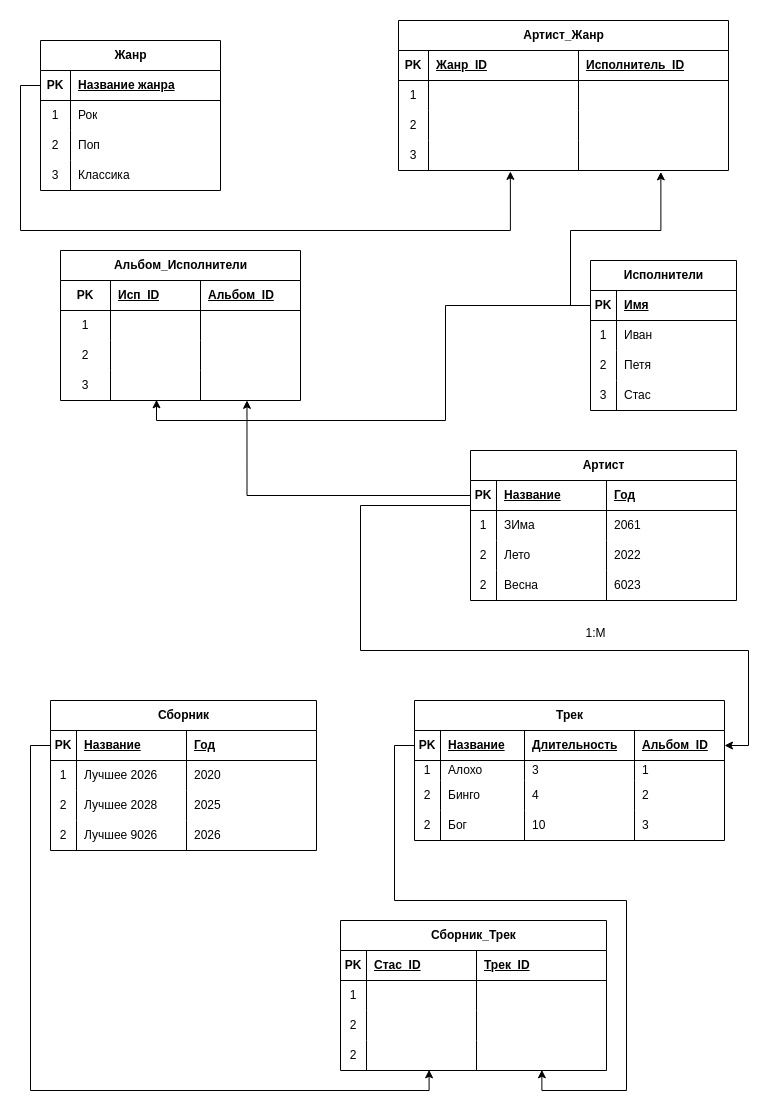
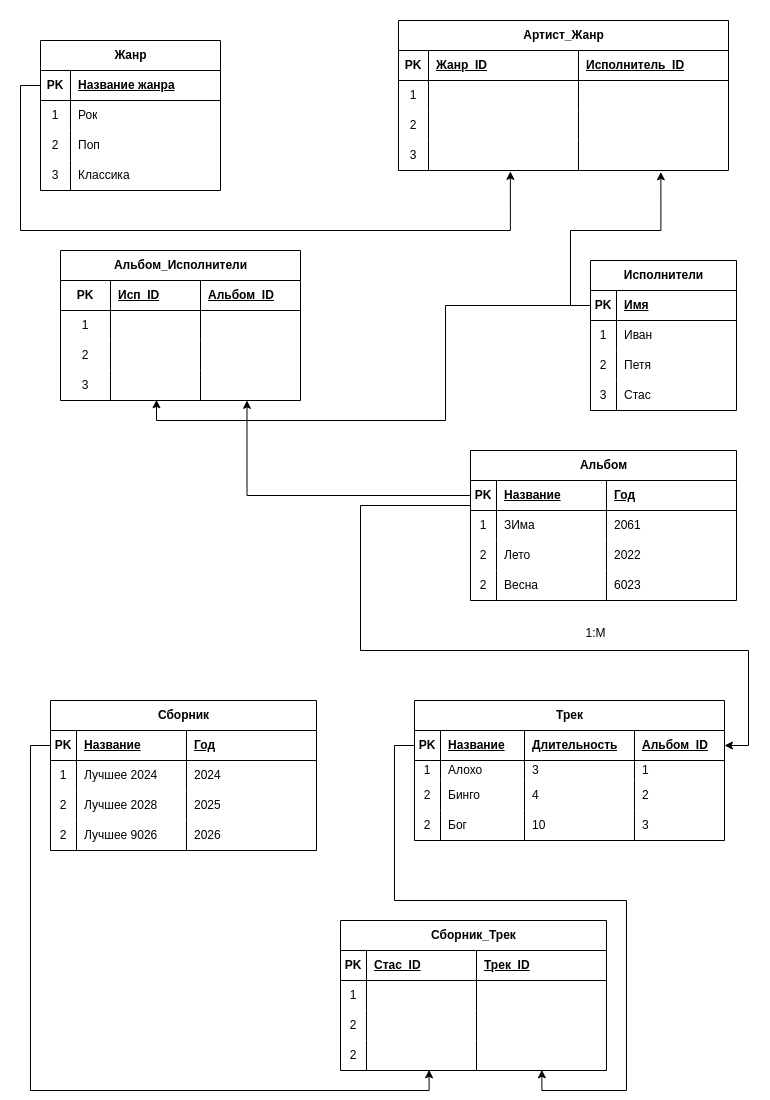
(604, 466) -> (604, 466)
(120, 776) -> (120, 776)
(208, 776) -> (208, 776)
